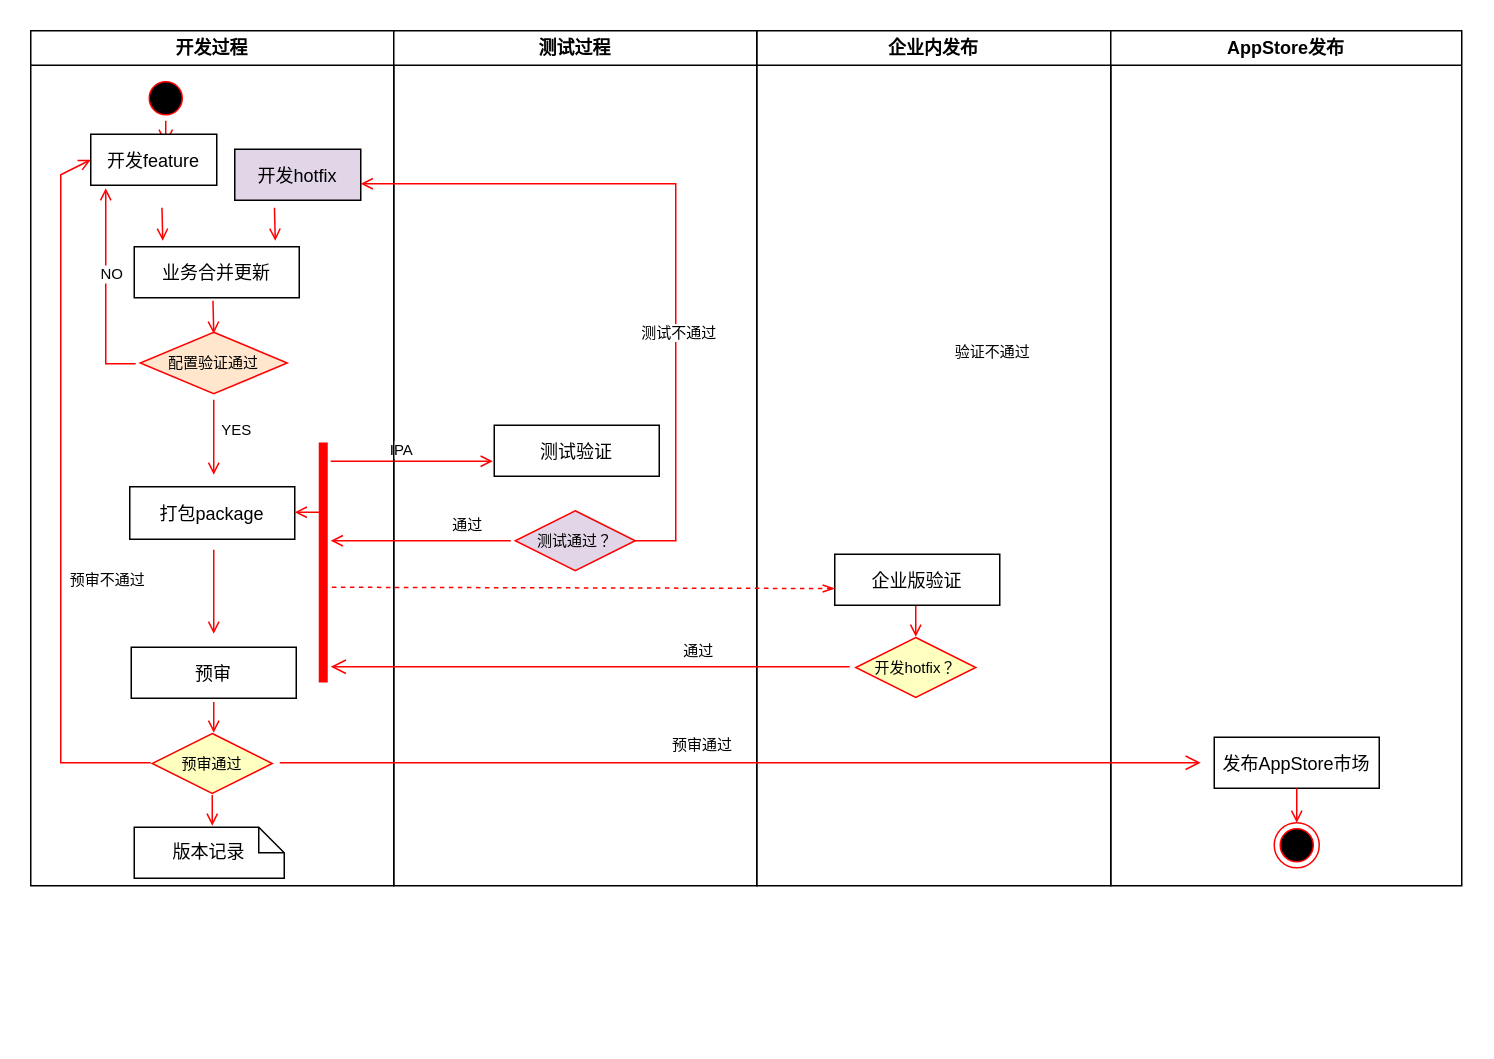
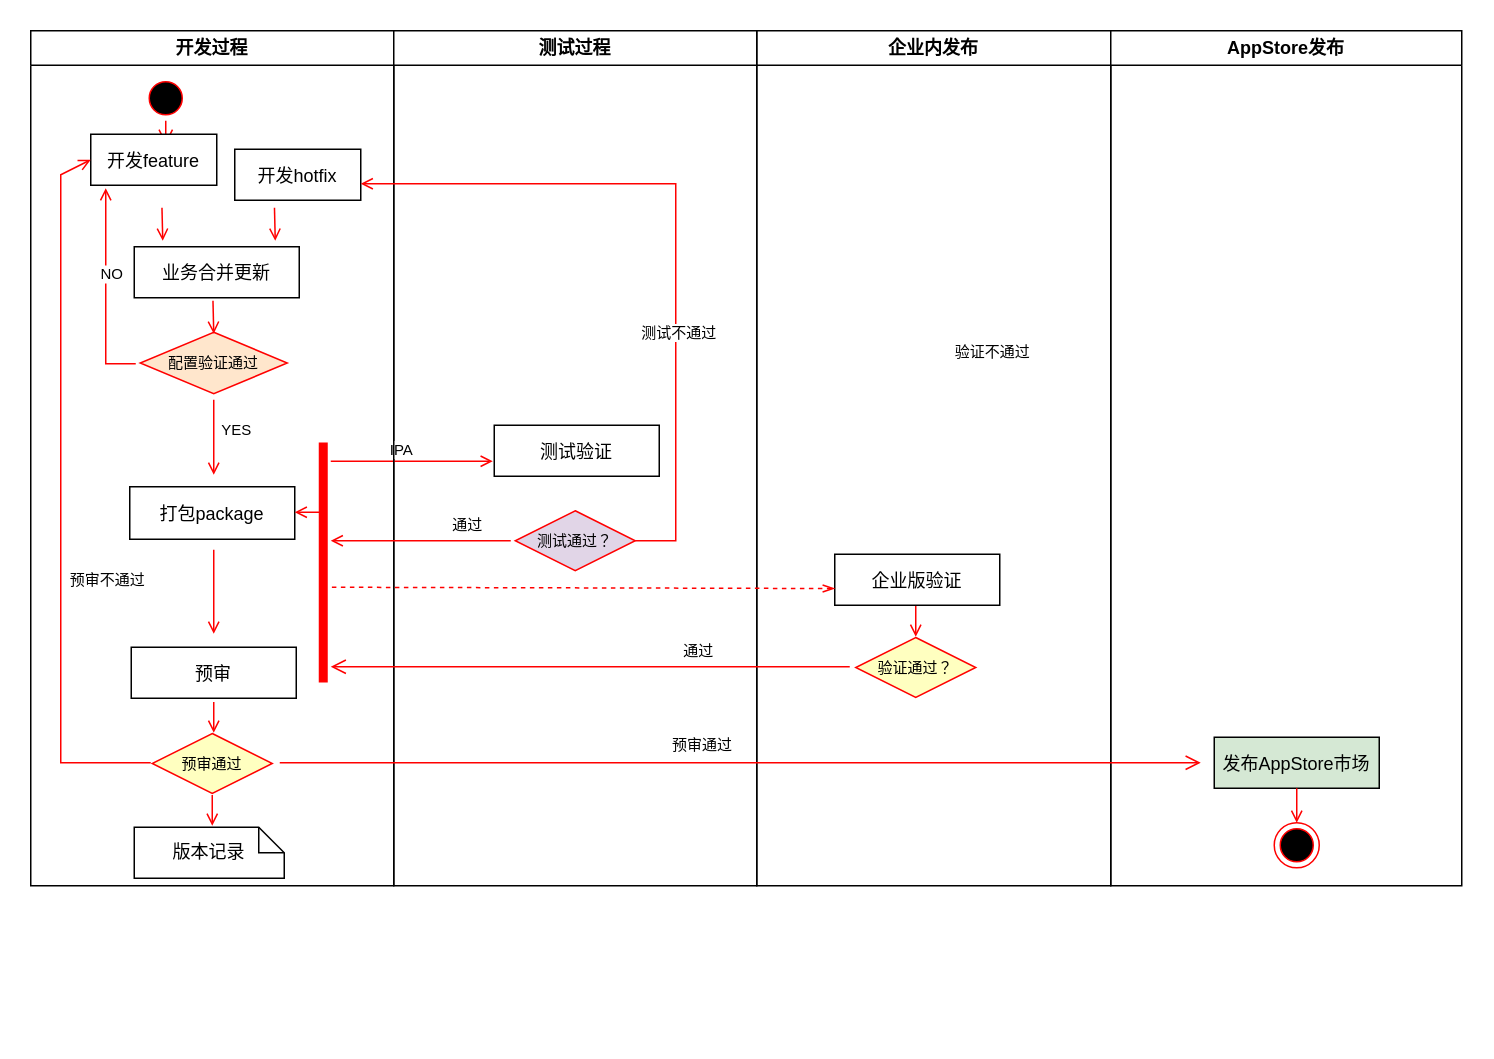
(298, 175) -> (298, 175)
(915, 668) -> (915, 668)
(1297, 763) -> (1297, 763)
